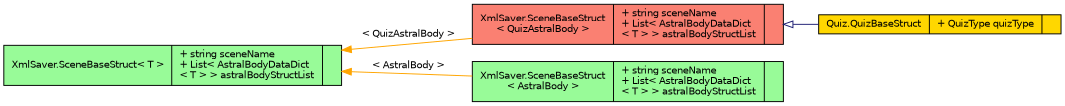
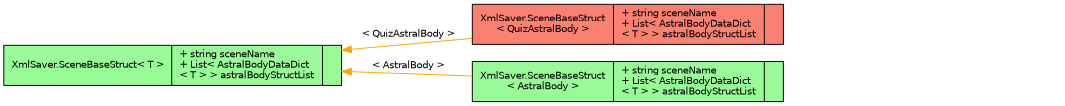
(940, 24) -> none
